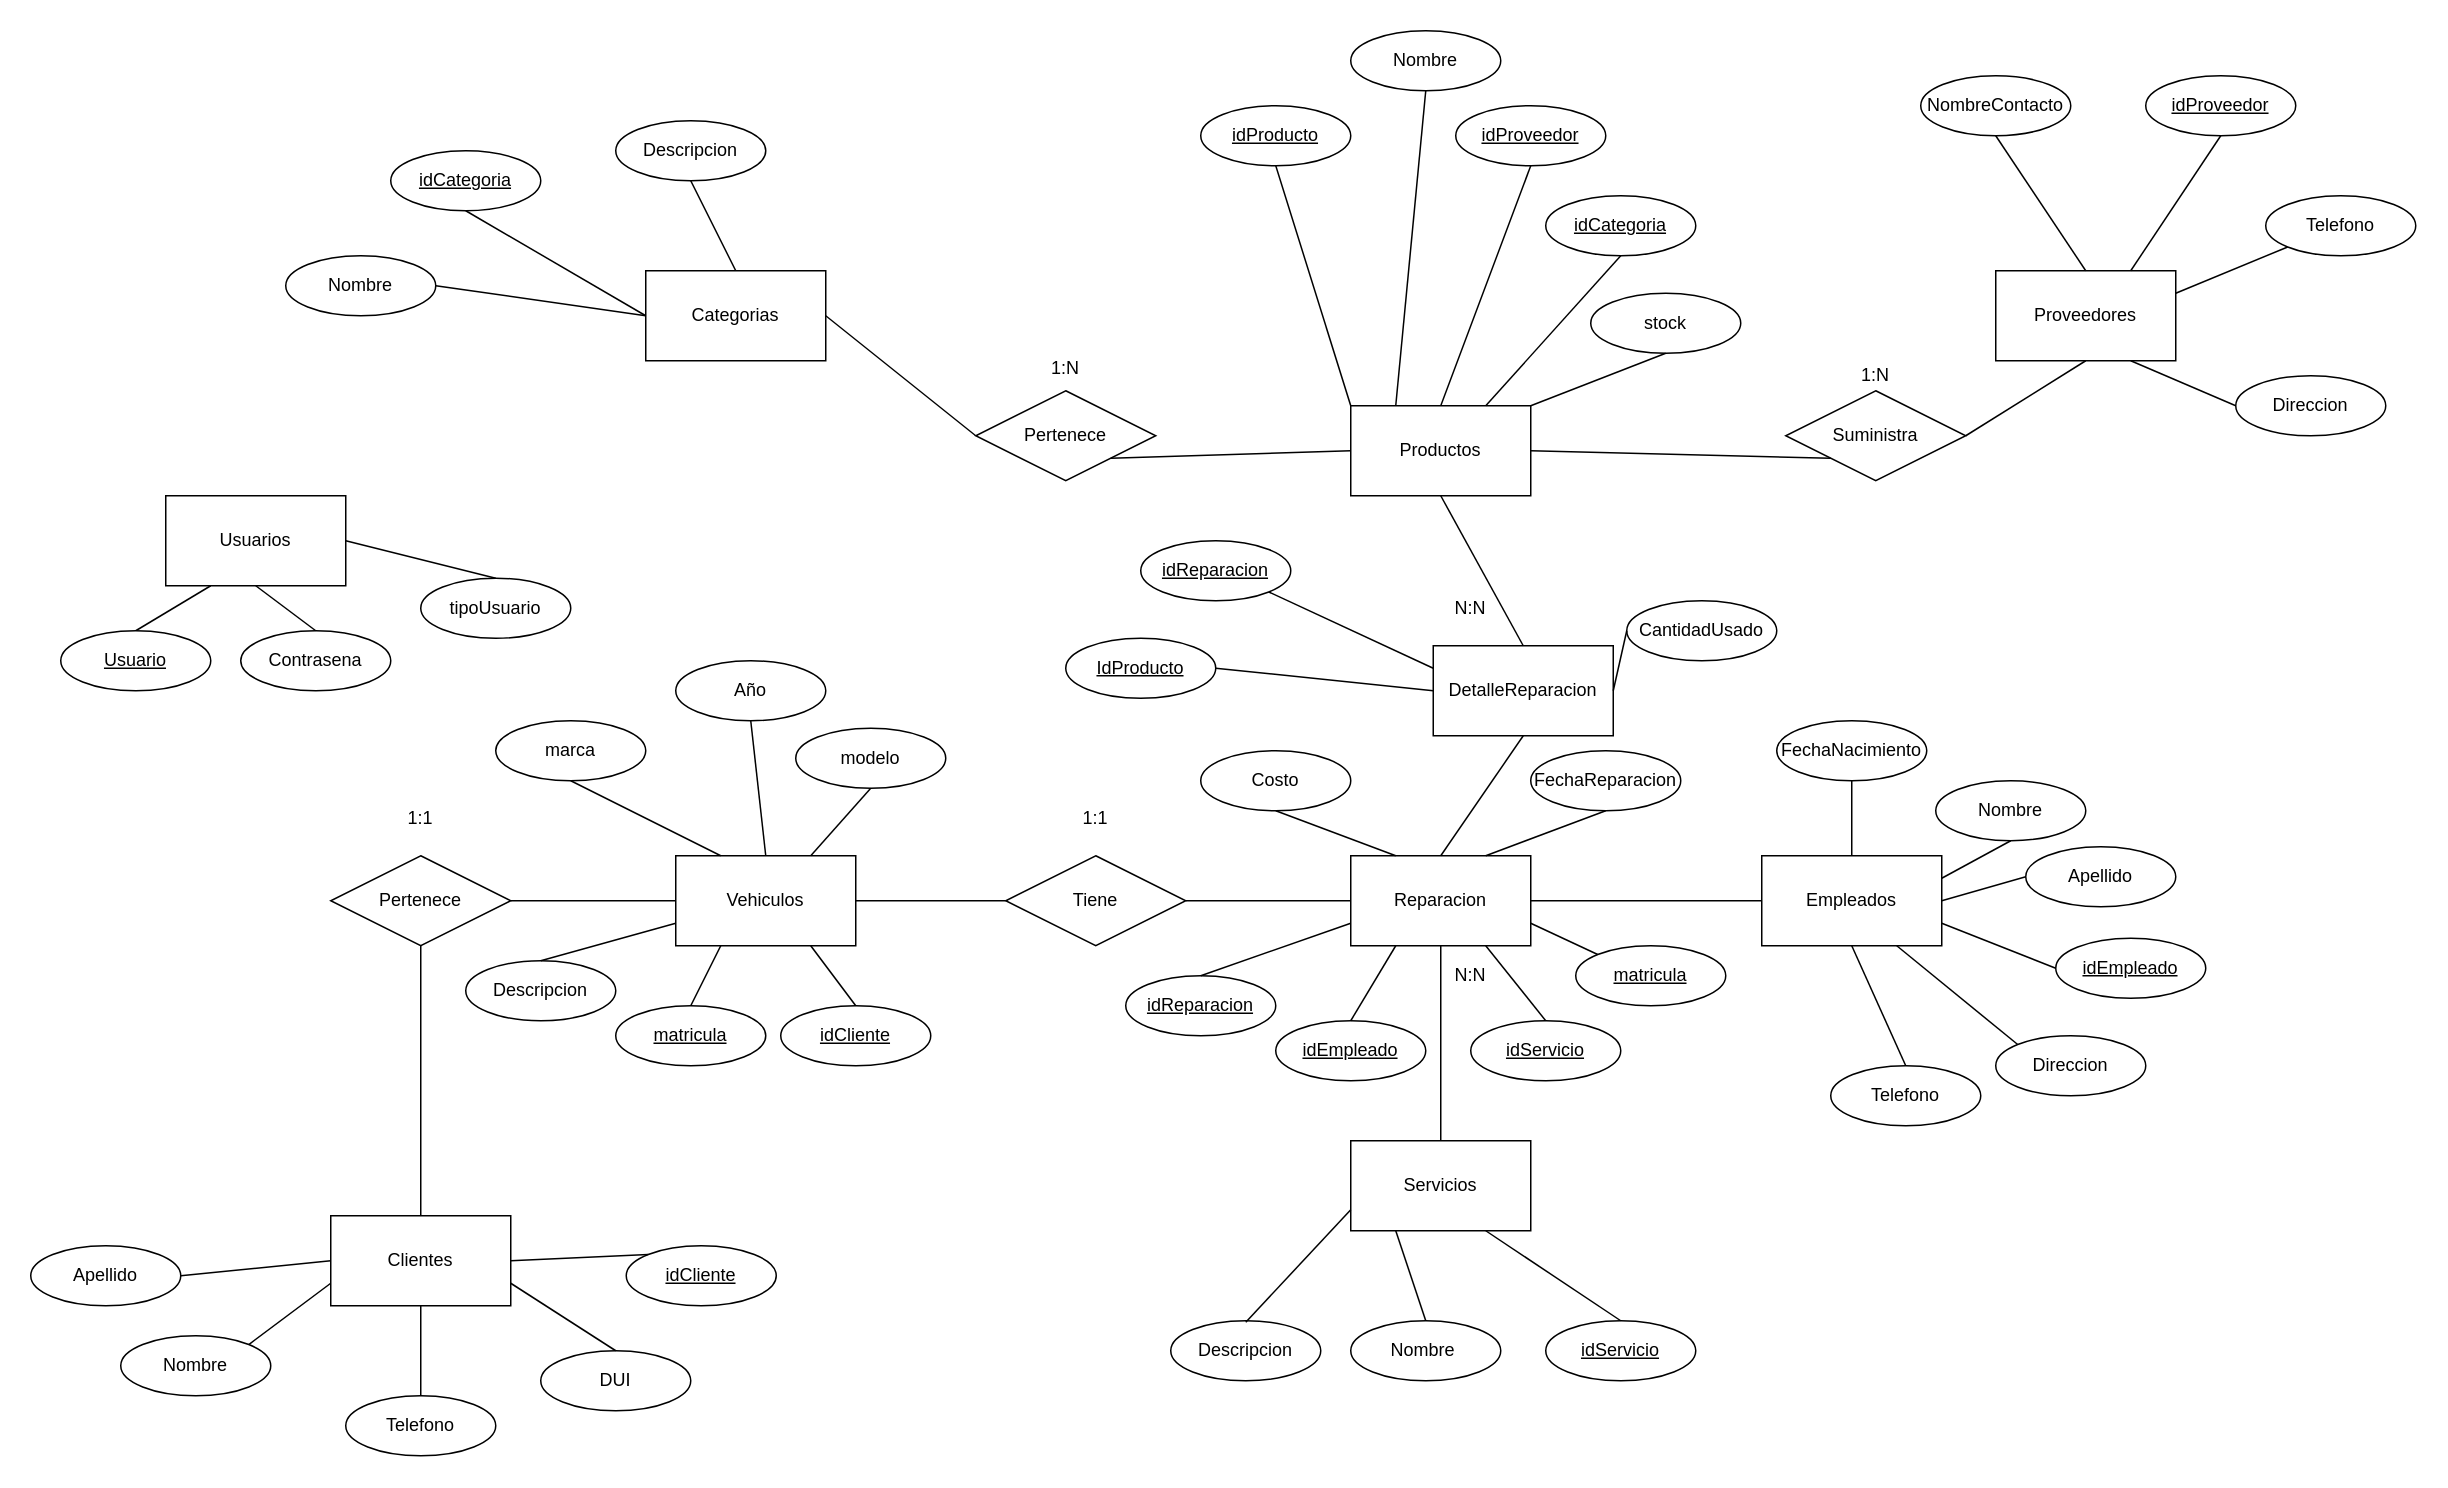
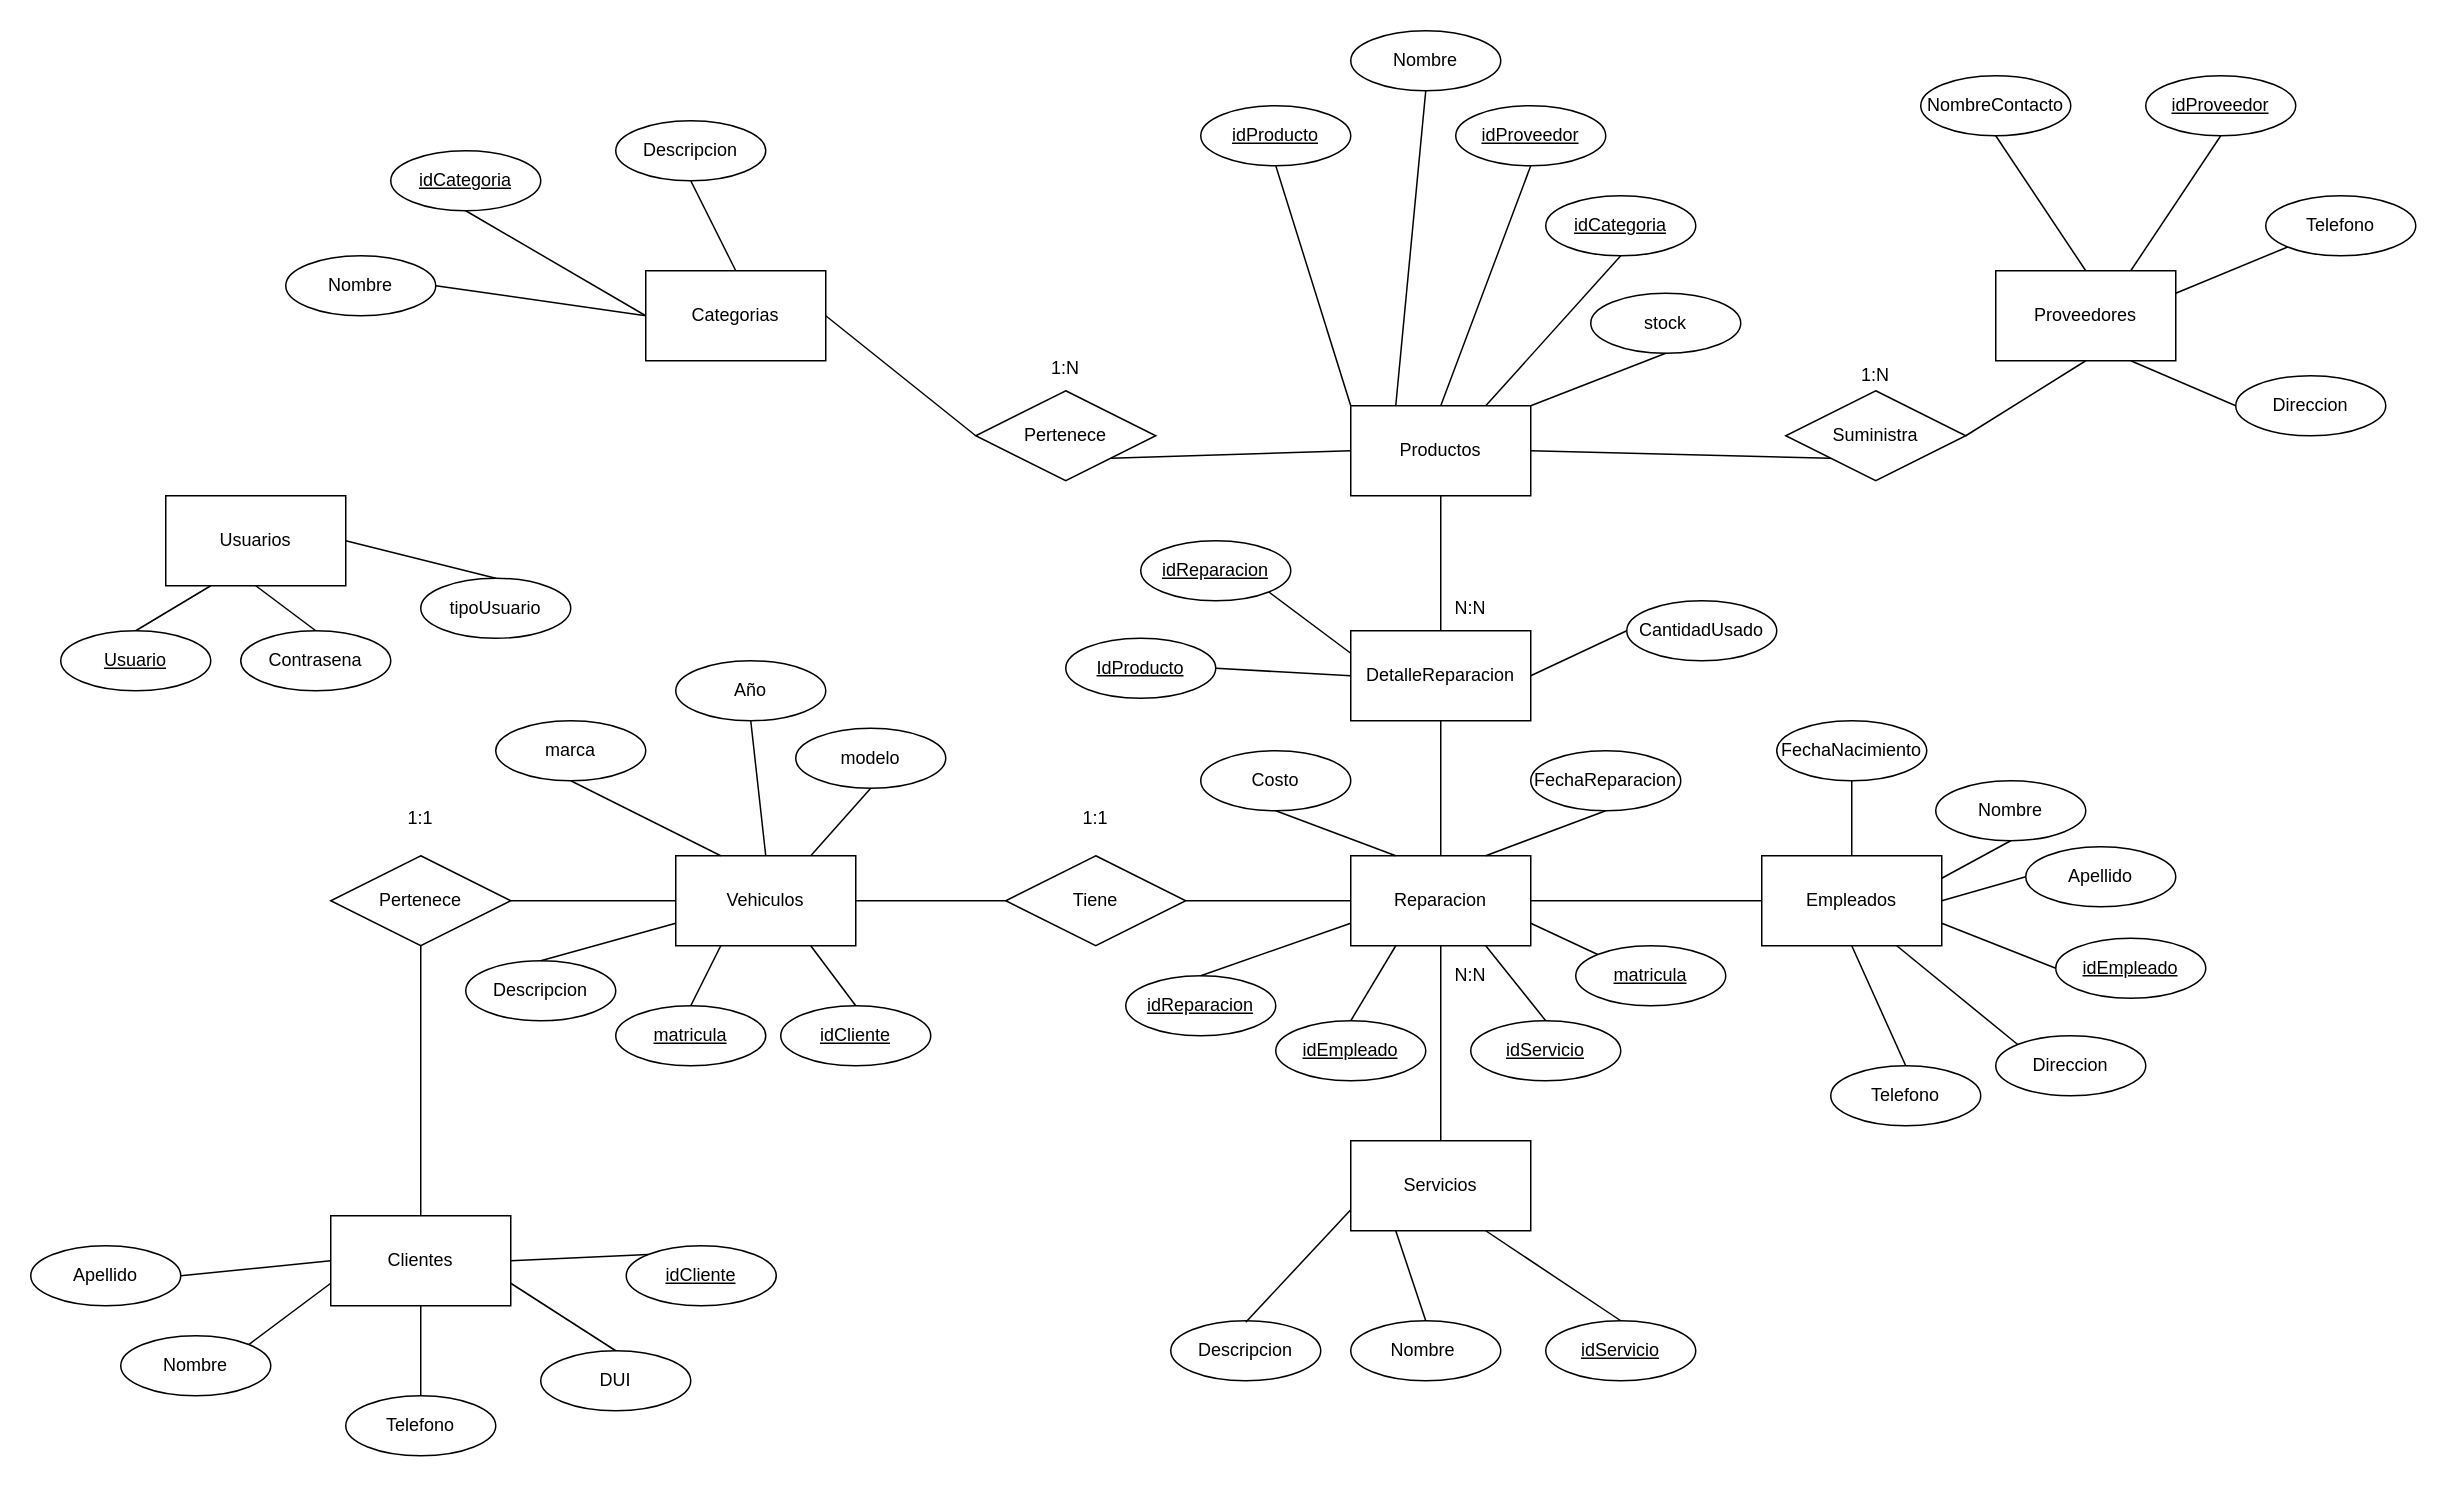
(1523, 691) -> (1441, 676)
